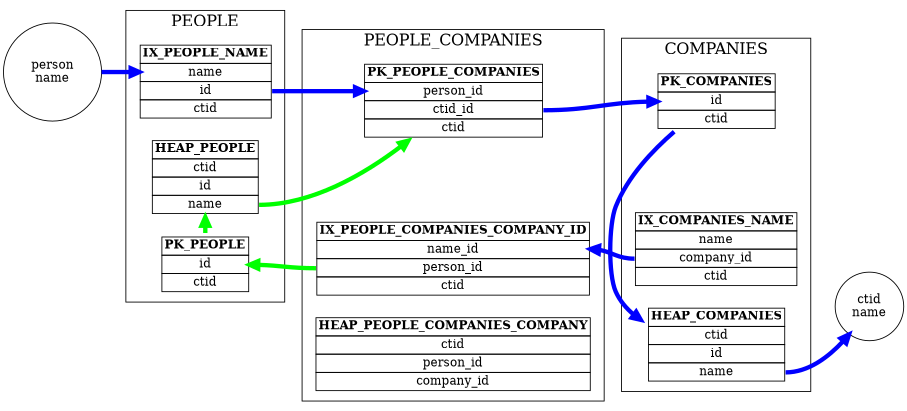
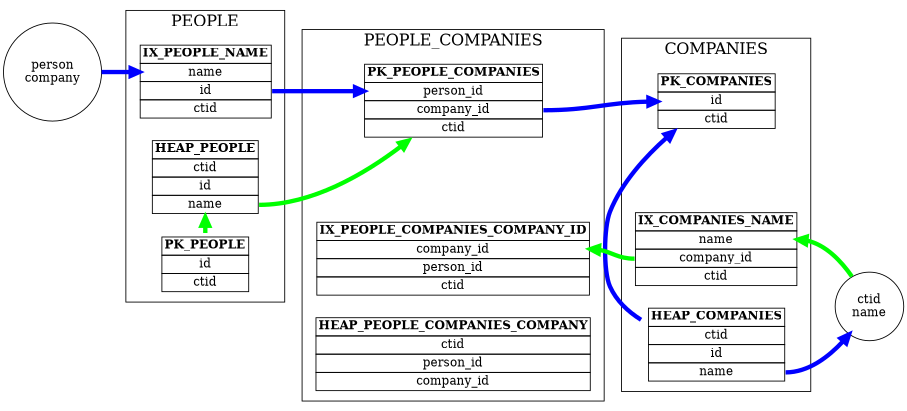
(53, 72) -> (53, 72)
(454, 109) -> (454, 109)
(613, 216) -> (611, 209)
(453, 249) -> (453, 249)
none -> (832, 254)
(616, 255) -> (616, 255)
(290, 267) -> none
